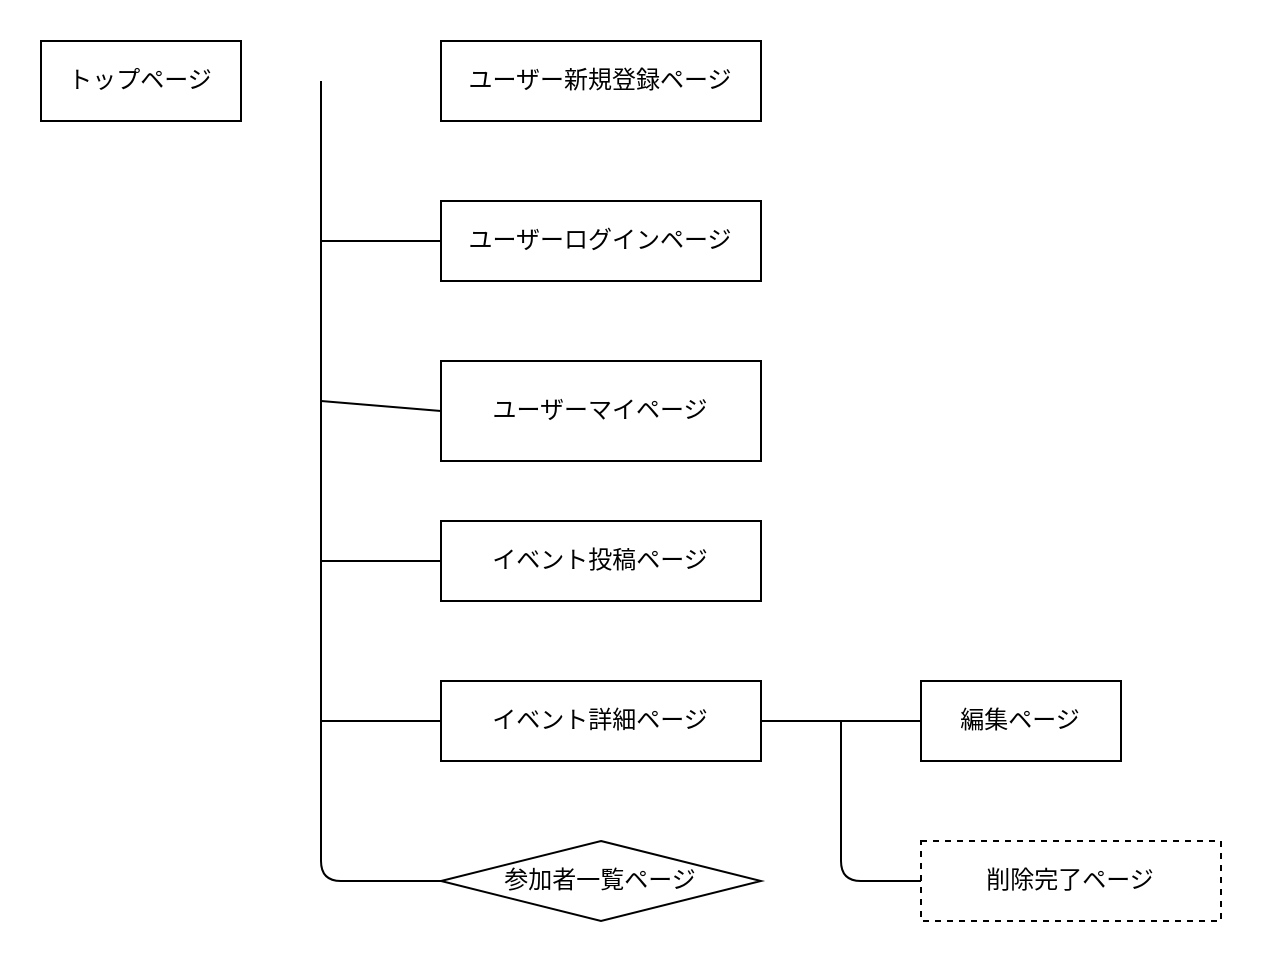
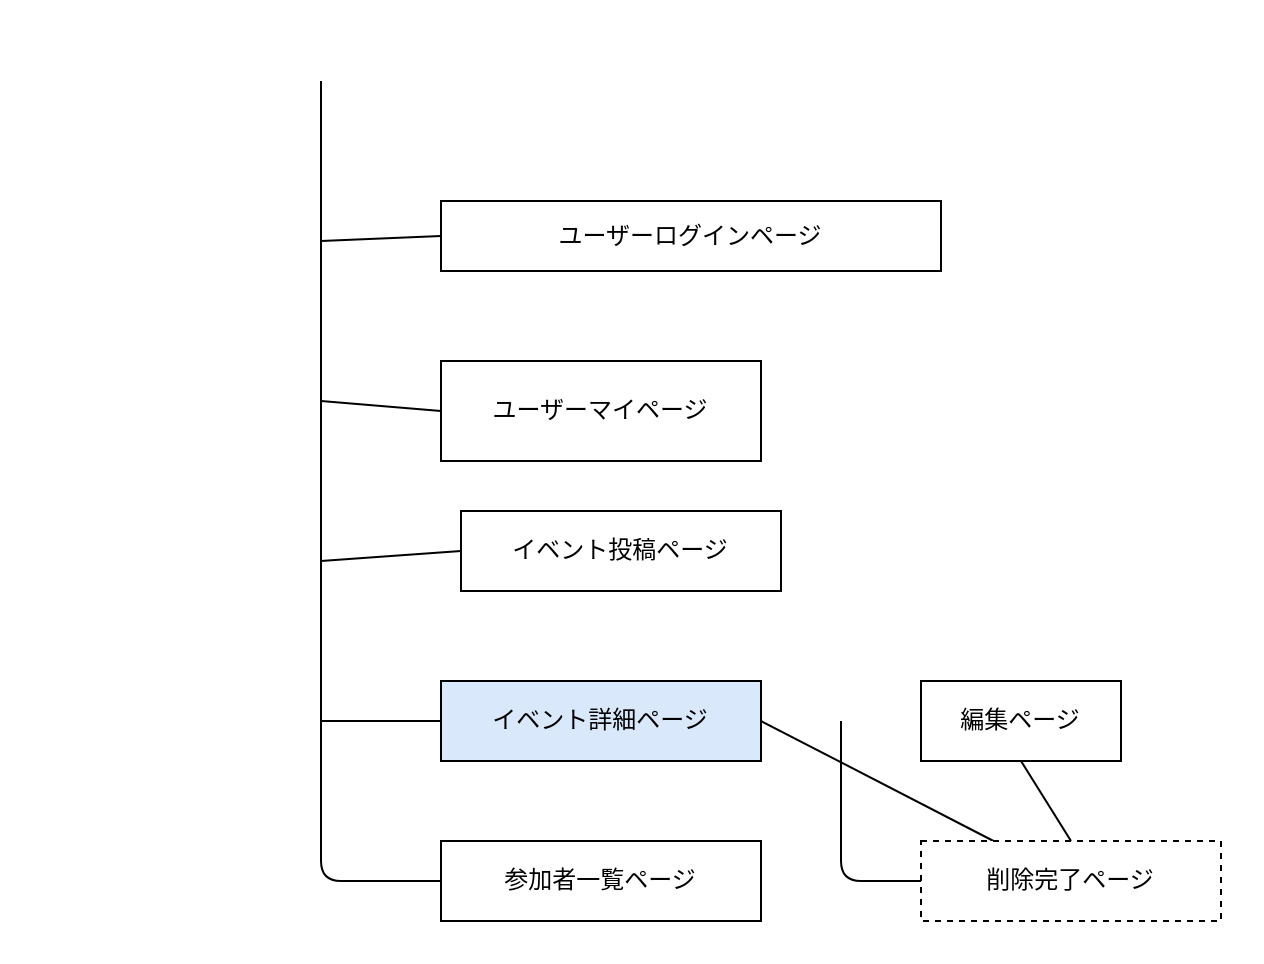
(141, 81) -> none
(601, 81) -> none
(601, 241) -> (691, 236)
(601, 561) -> (621, 551)
(601, 721) -> (601, 721)
(844, 721) -> (919, 802)
none -> (1046, 801)
(601, 881) -> (601, 881)
